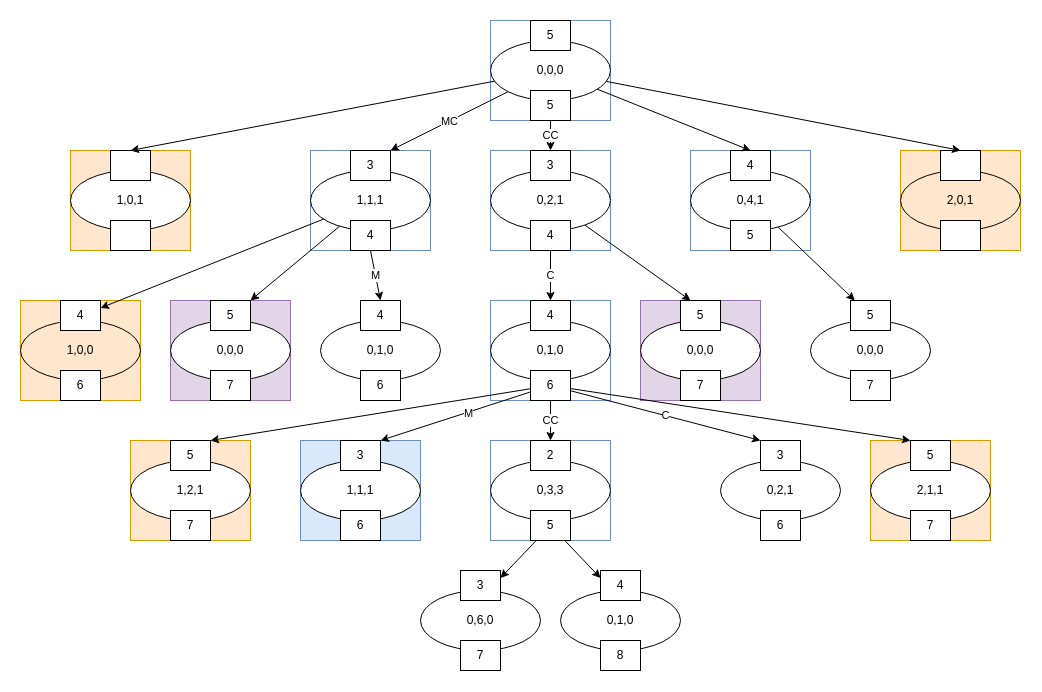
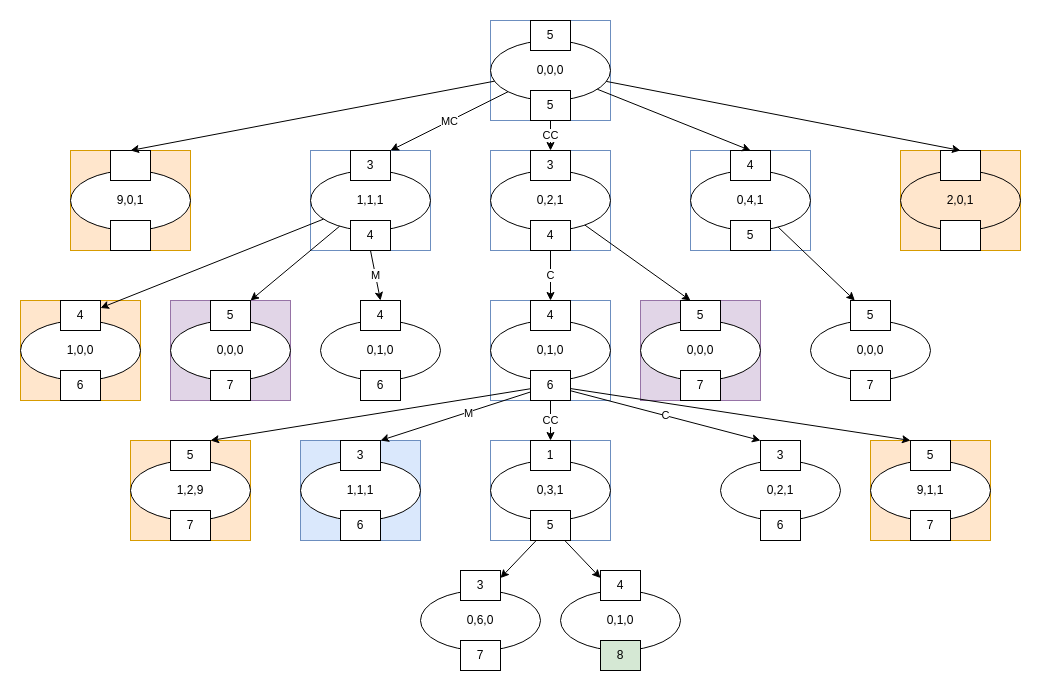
(131, 201) -> (131, 201)
(81, 351) -> (81, 351)
(551, 456) -> (551, 456)
(191, 491) -> (191, 491)
(551, 491) -> (551, 491)
(931, 491) -> (931, 491)
(621, 656) -> (621, 656)
